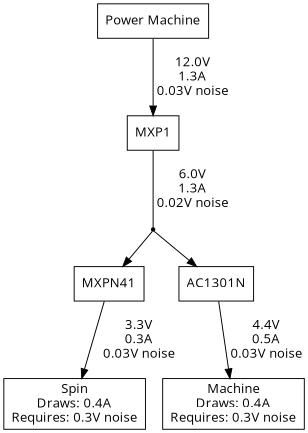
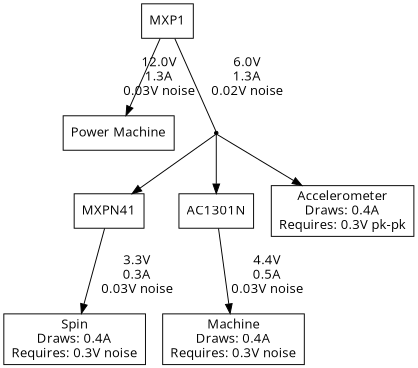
(153, 72) -> (145, 73)
none -> (343, 211)
